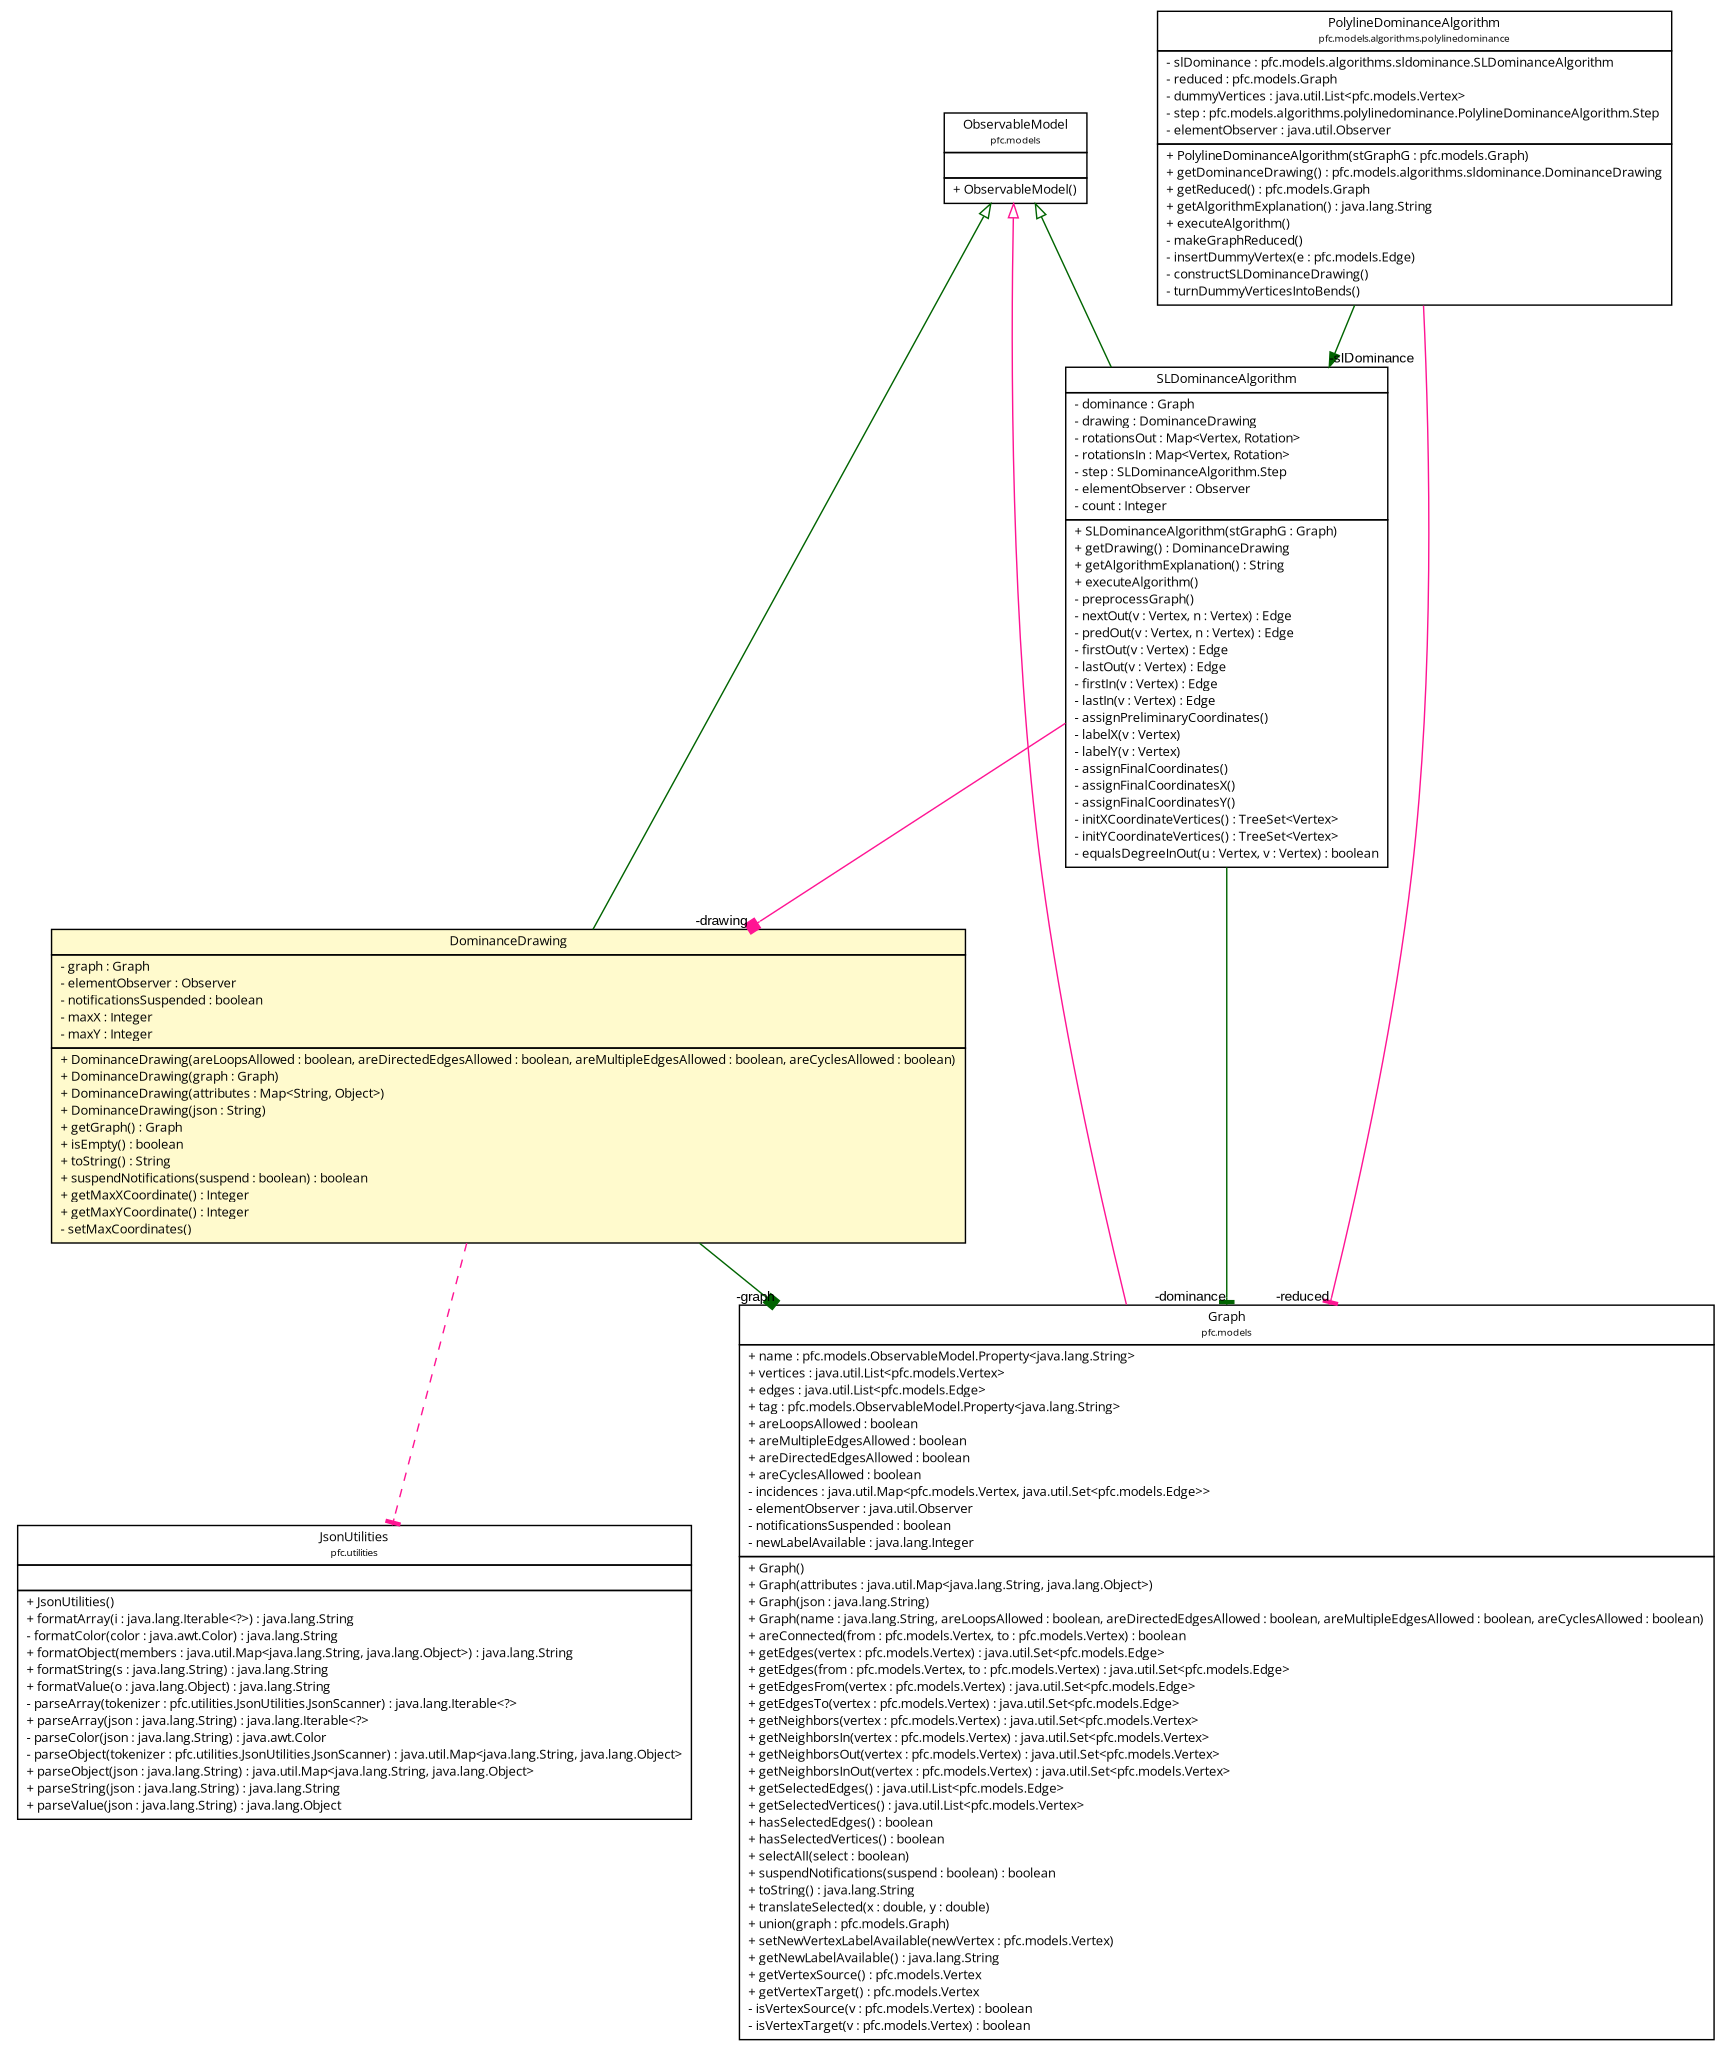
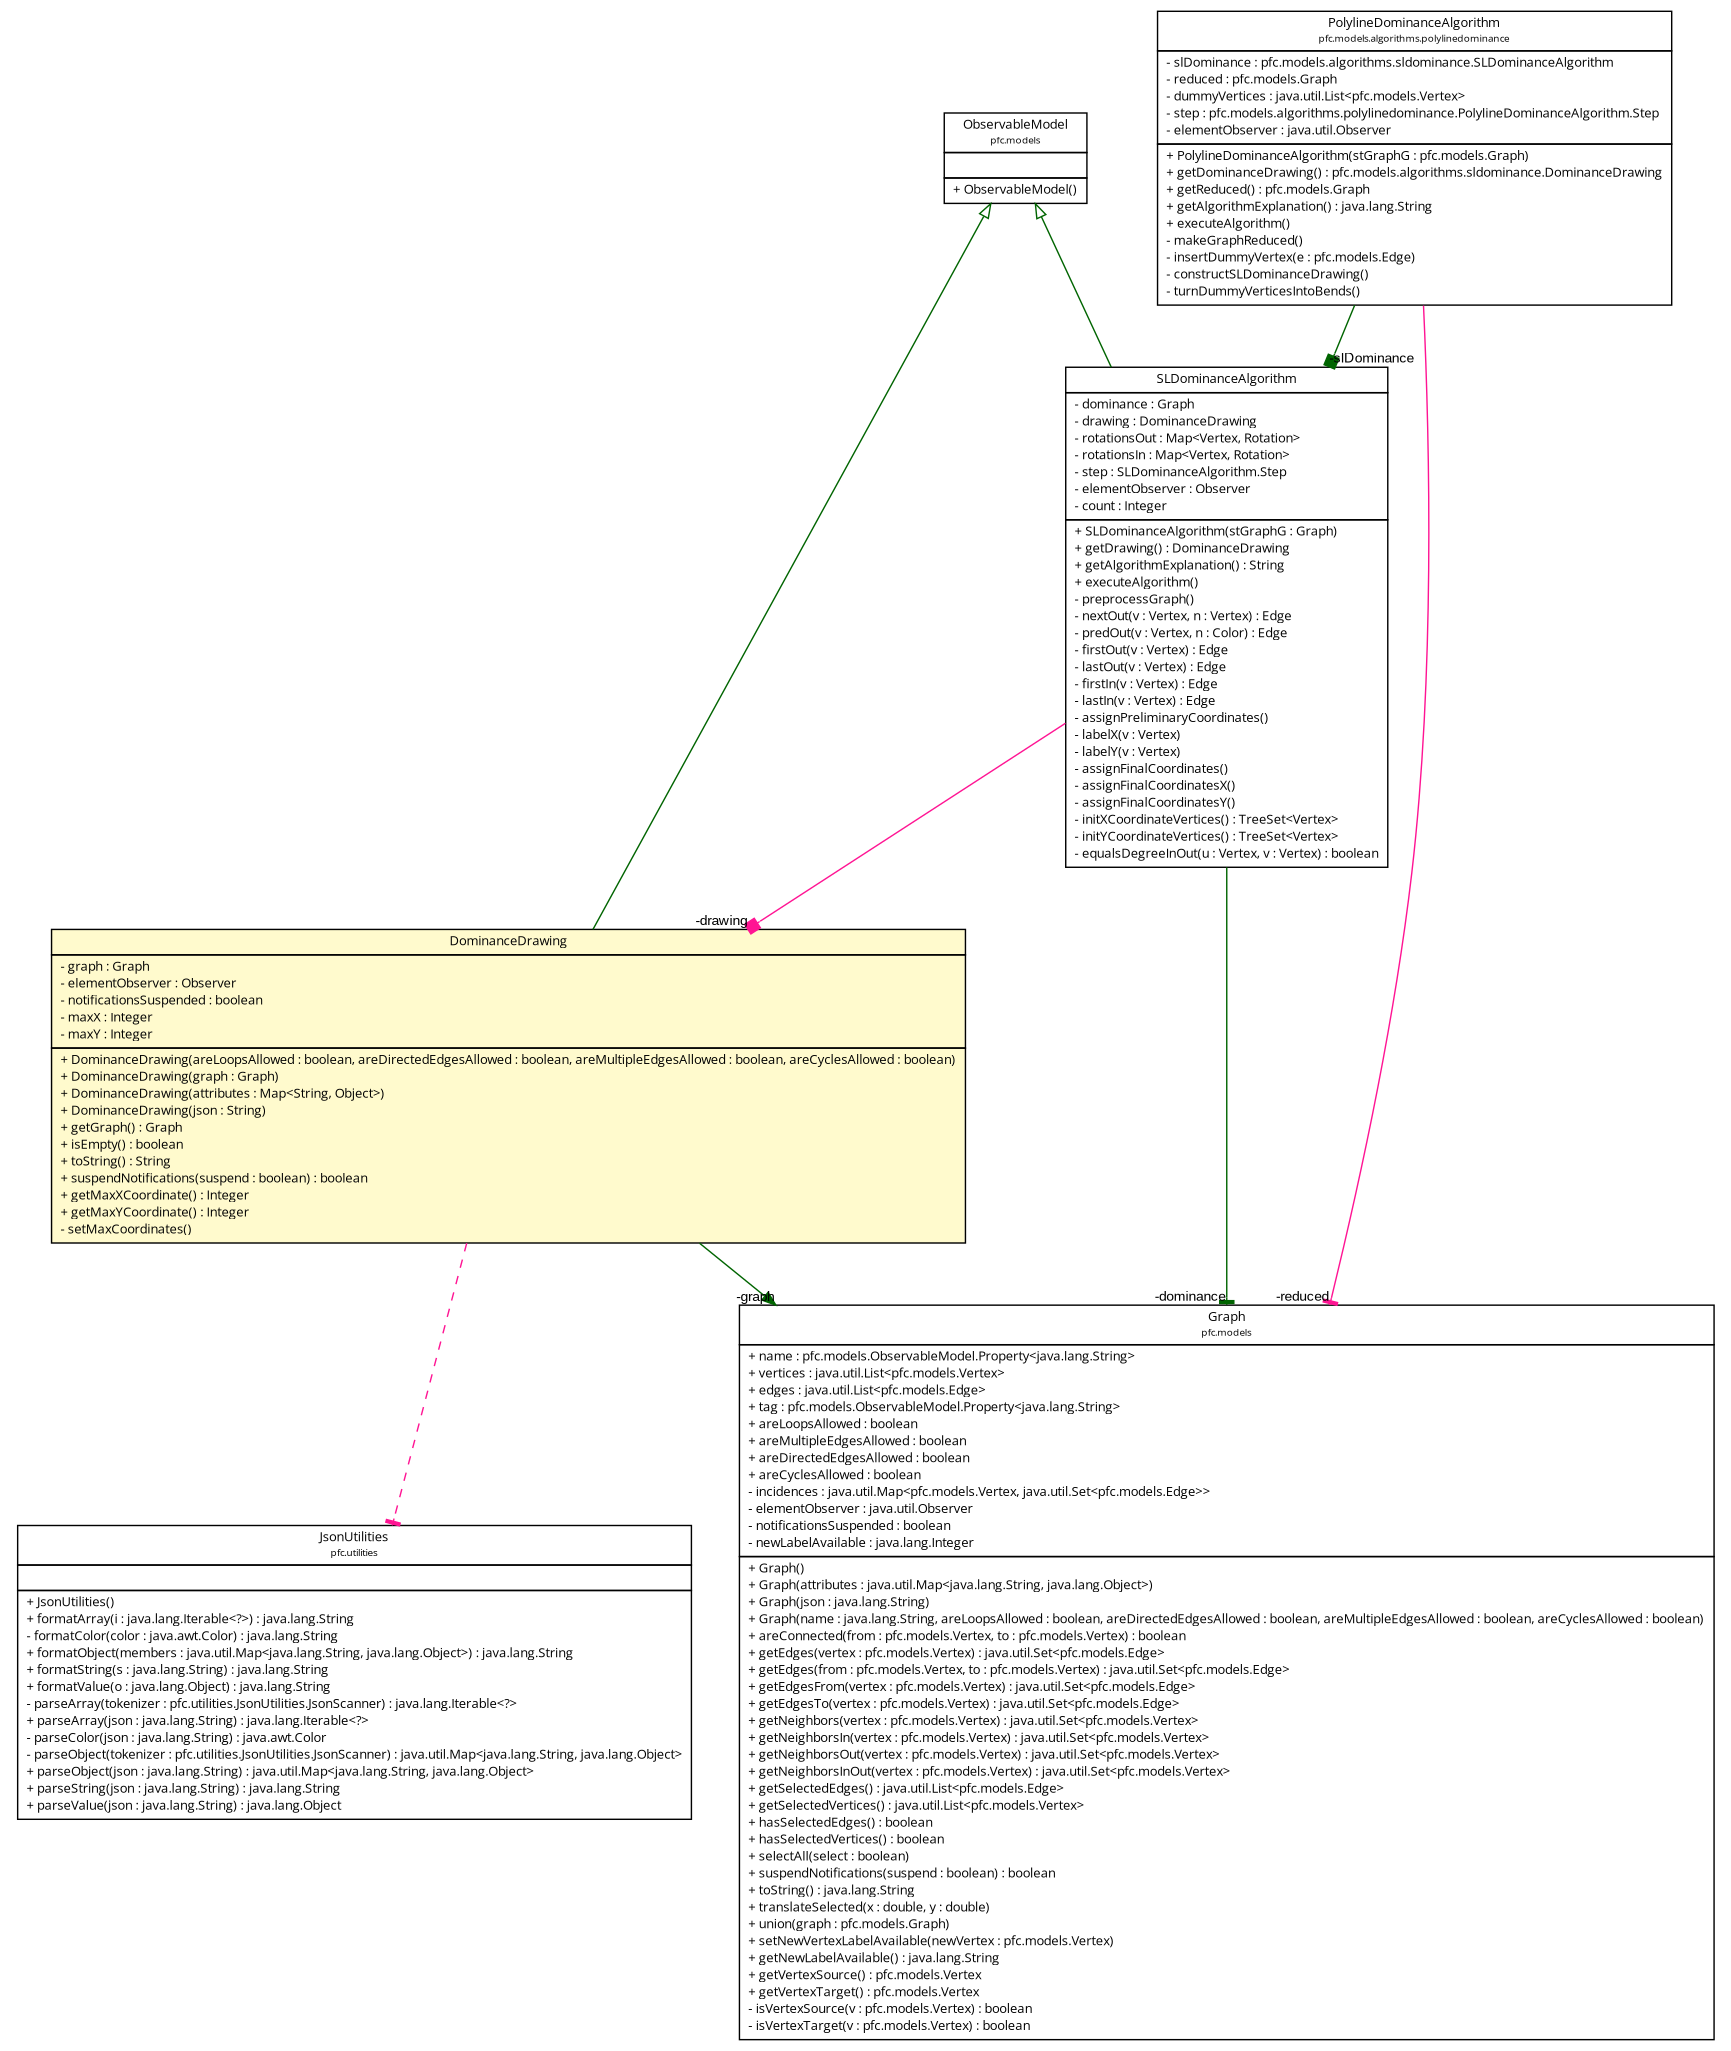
(1345, 329) -> (1345, 329)
(1184, 634) -> (1182, 634)
(1030, 766) -> none
(732, 1270) -> (732, 1270)
